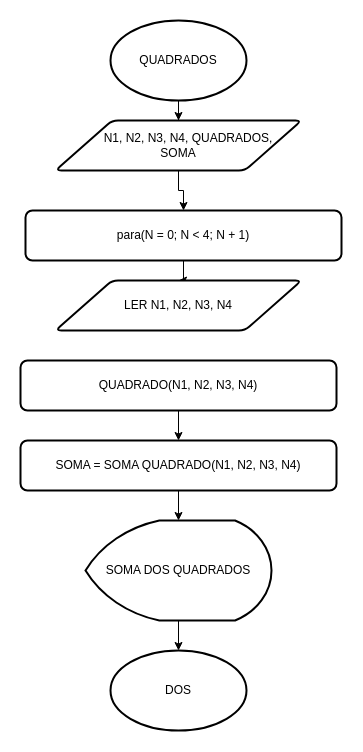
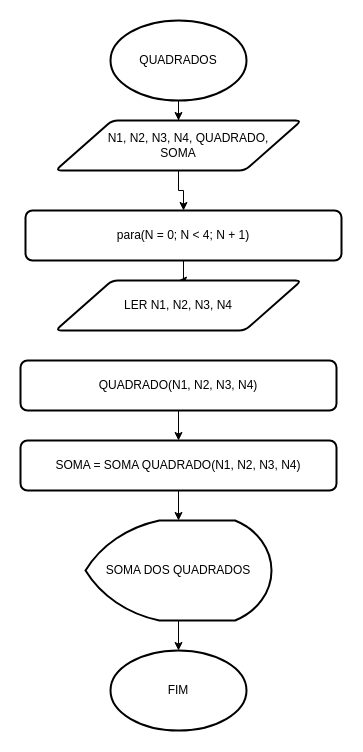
(179, 146) -> (179, 146)
(179, 691) -> (179, 691)
